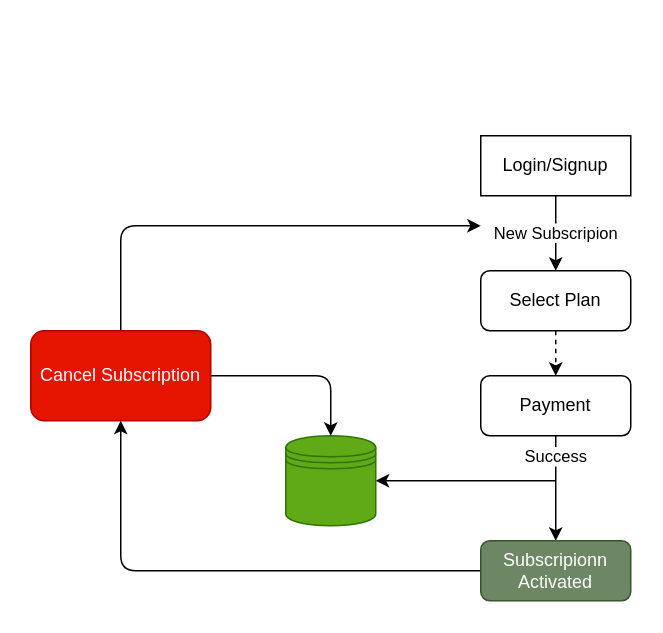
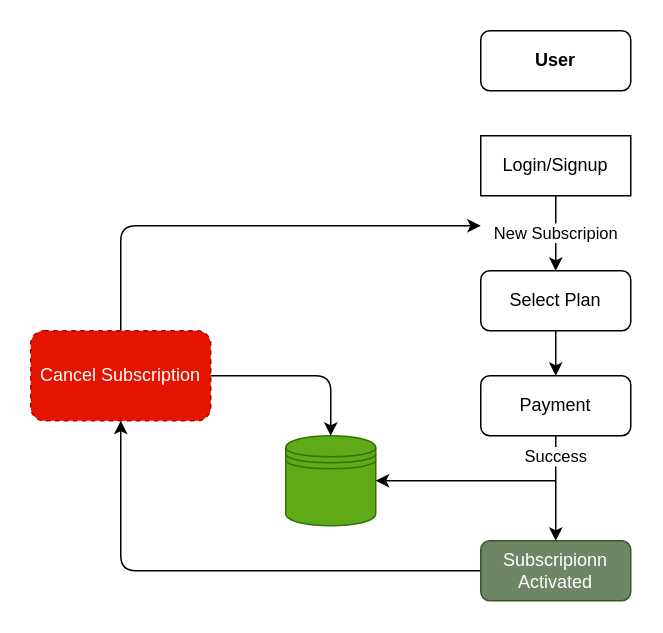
none -> (556, 61)
(556, 349) -> (556, 349)
(121, 376) -> (121, 376)
